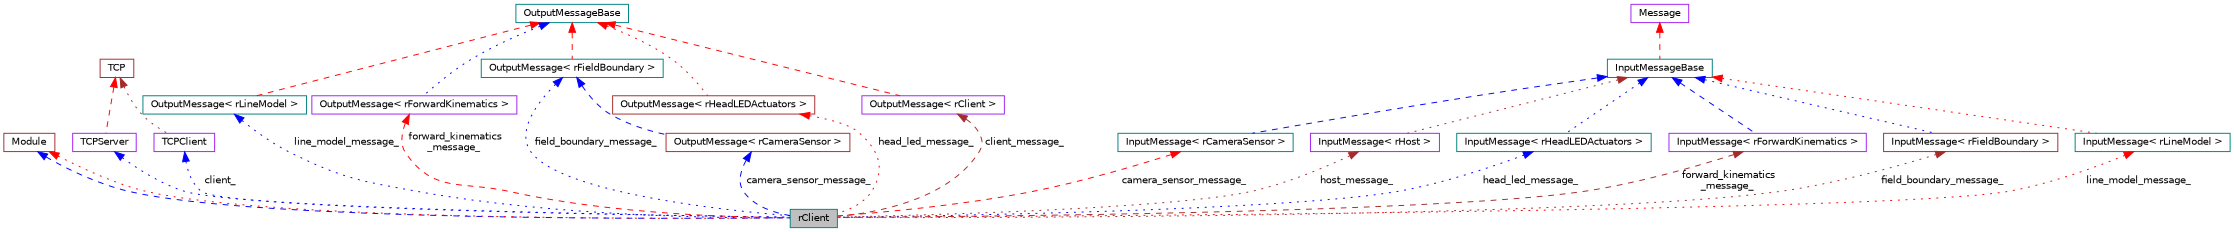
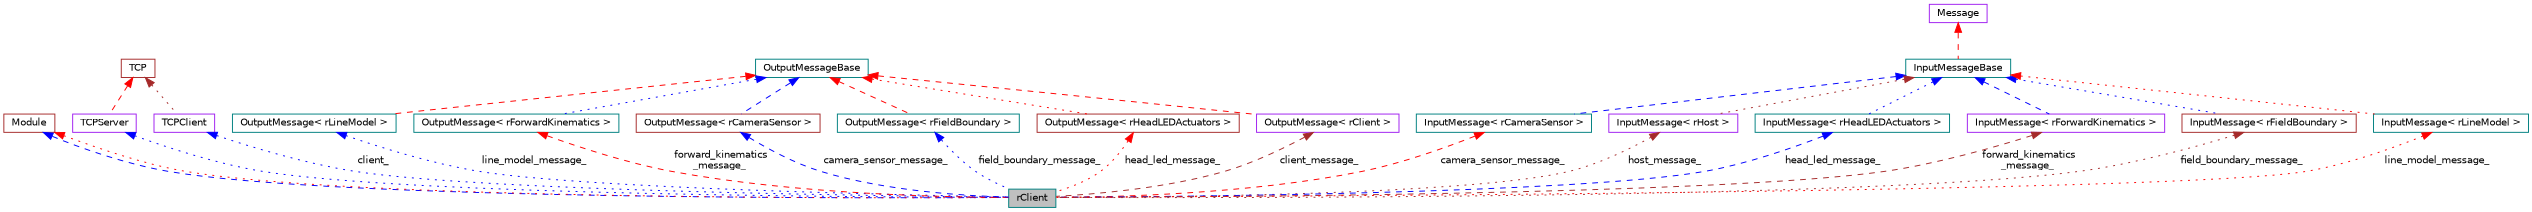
(414, 105) -> (516, 123)
(619, 119) -> (766, 98)
(1253, 205) -> (1578, 184)
